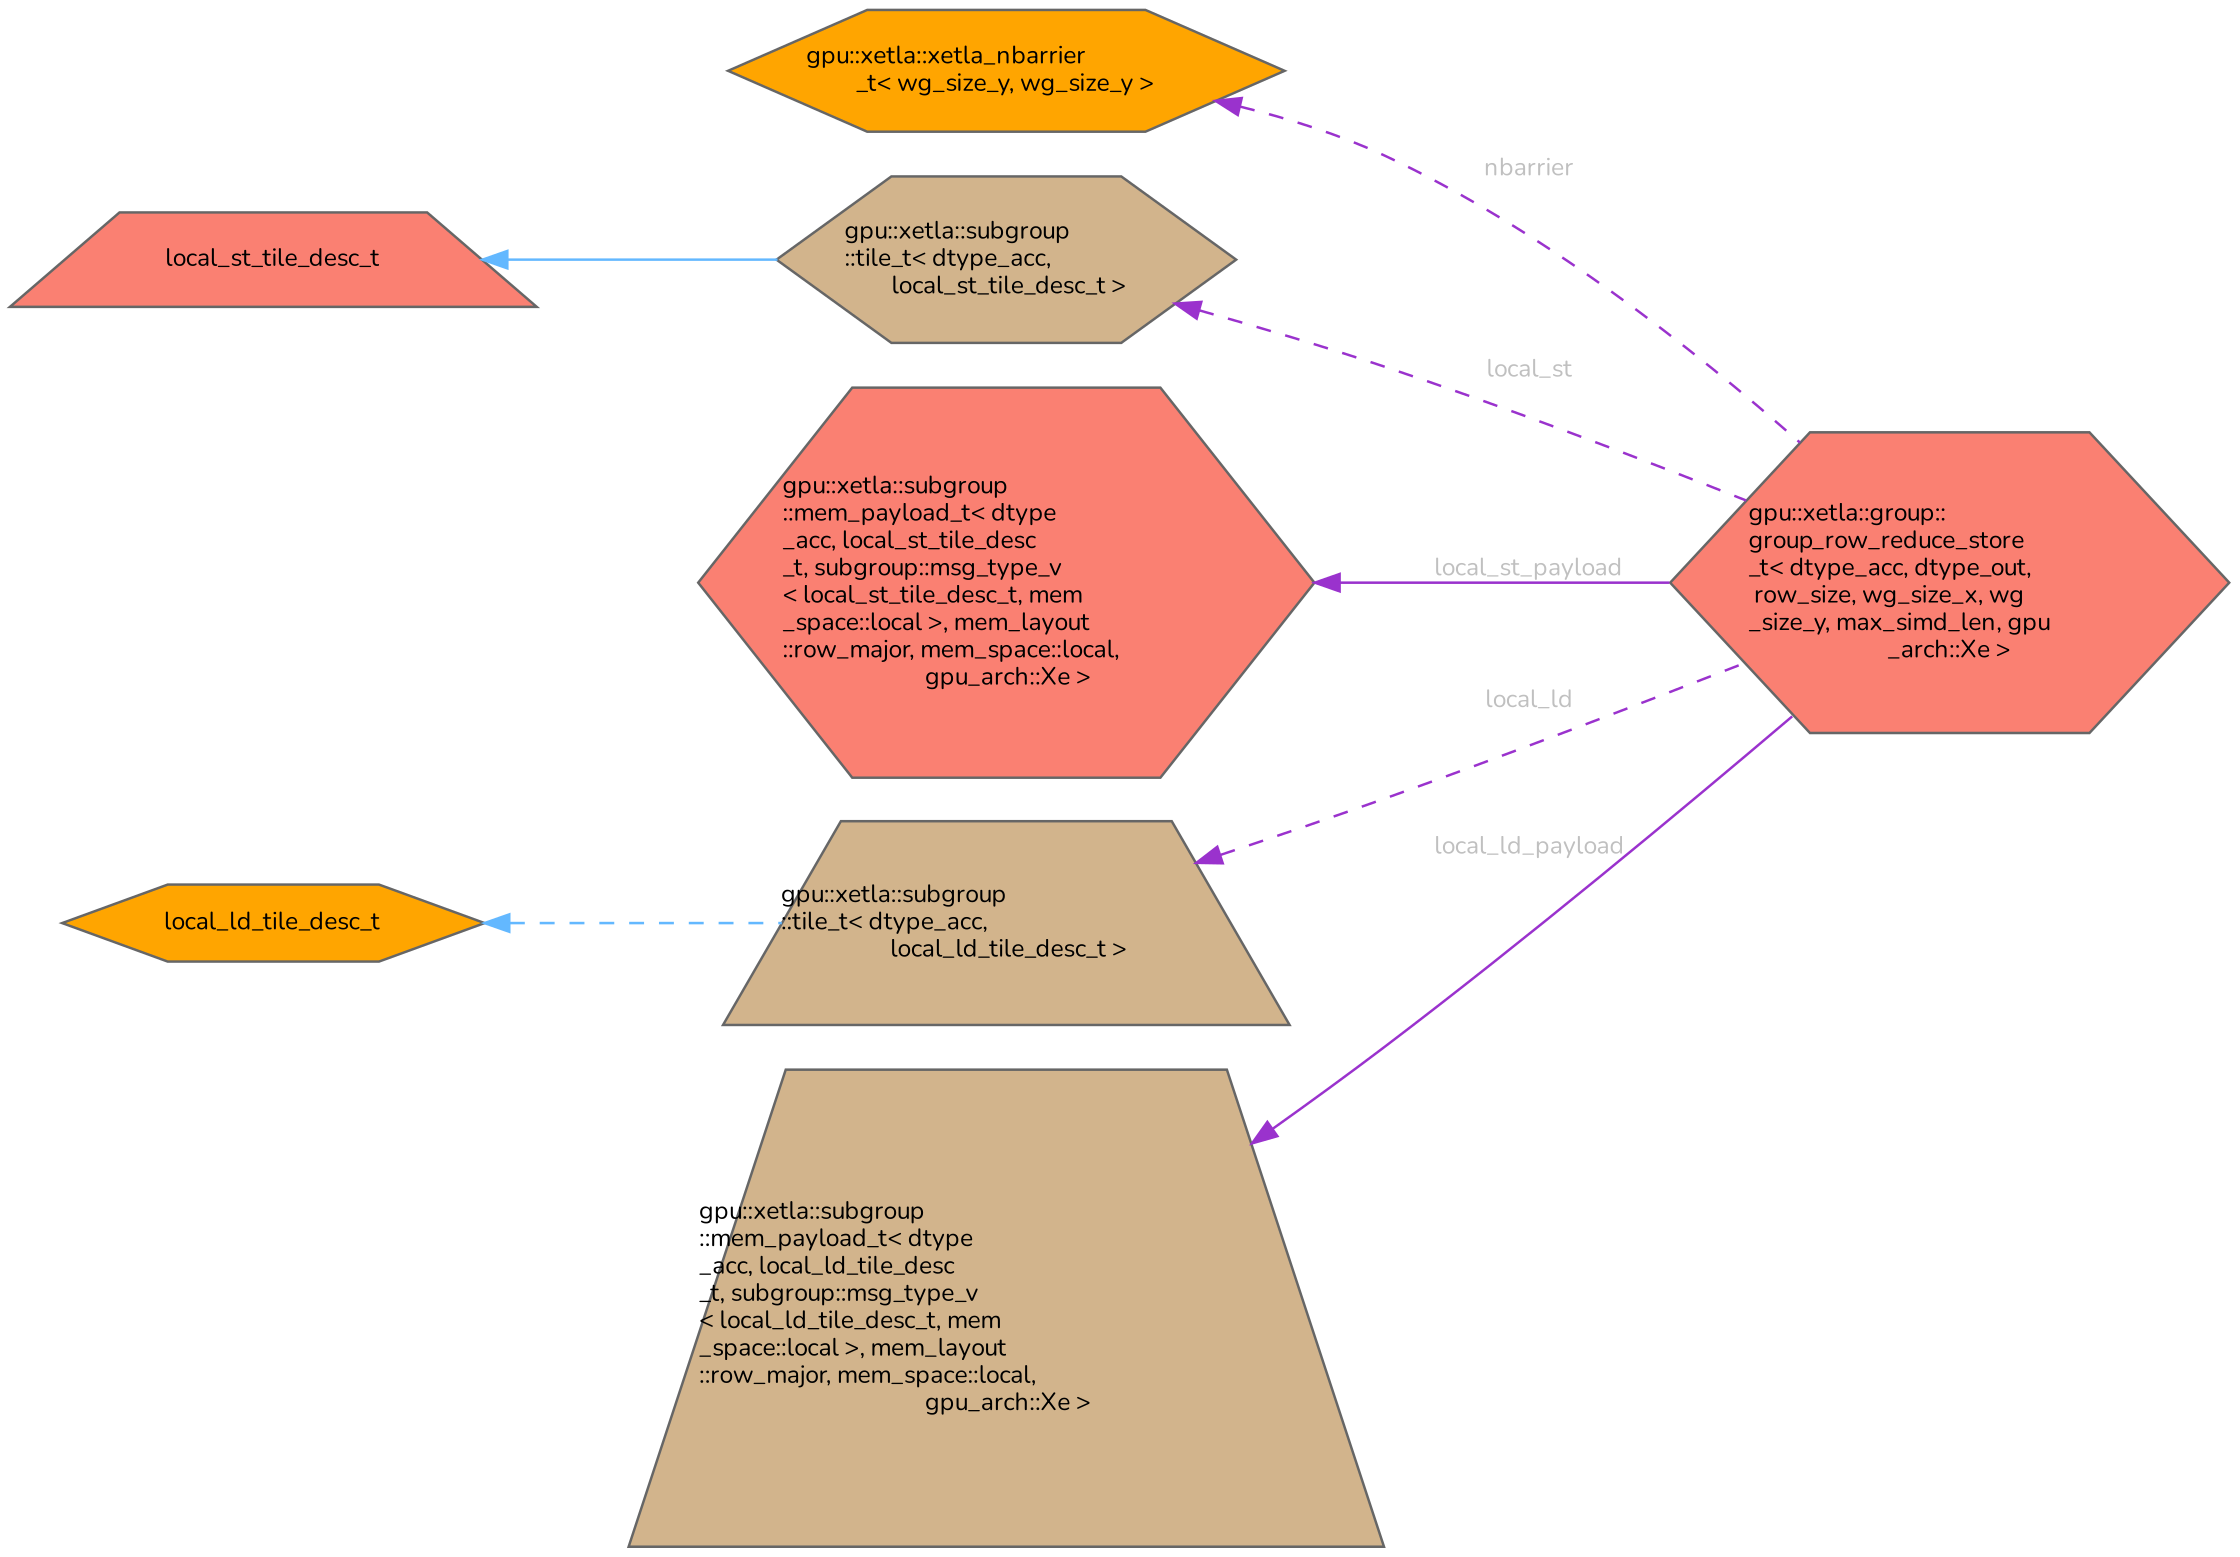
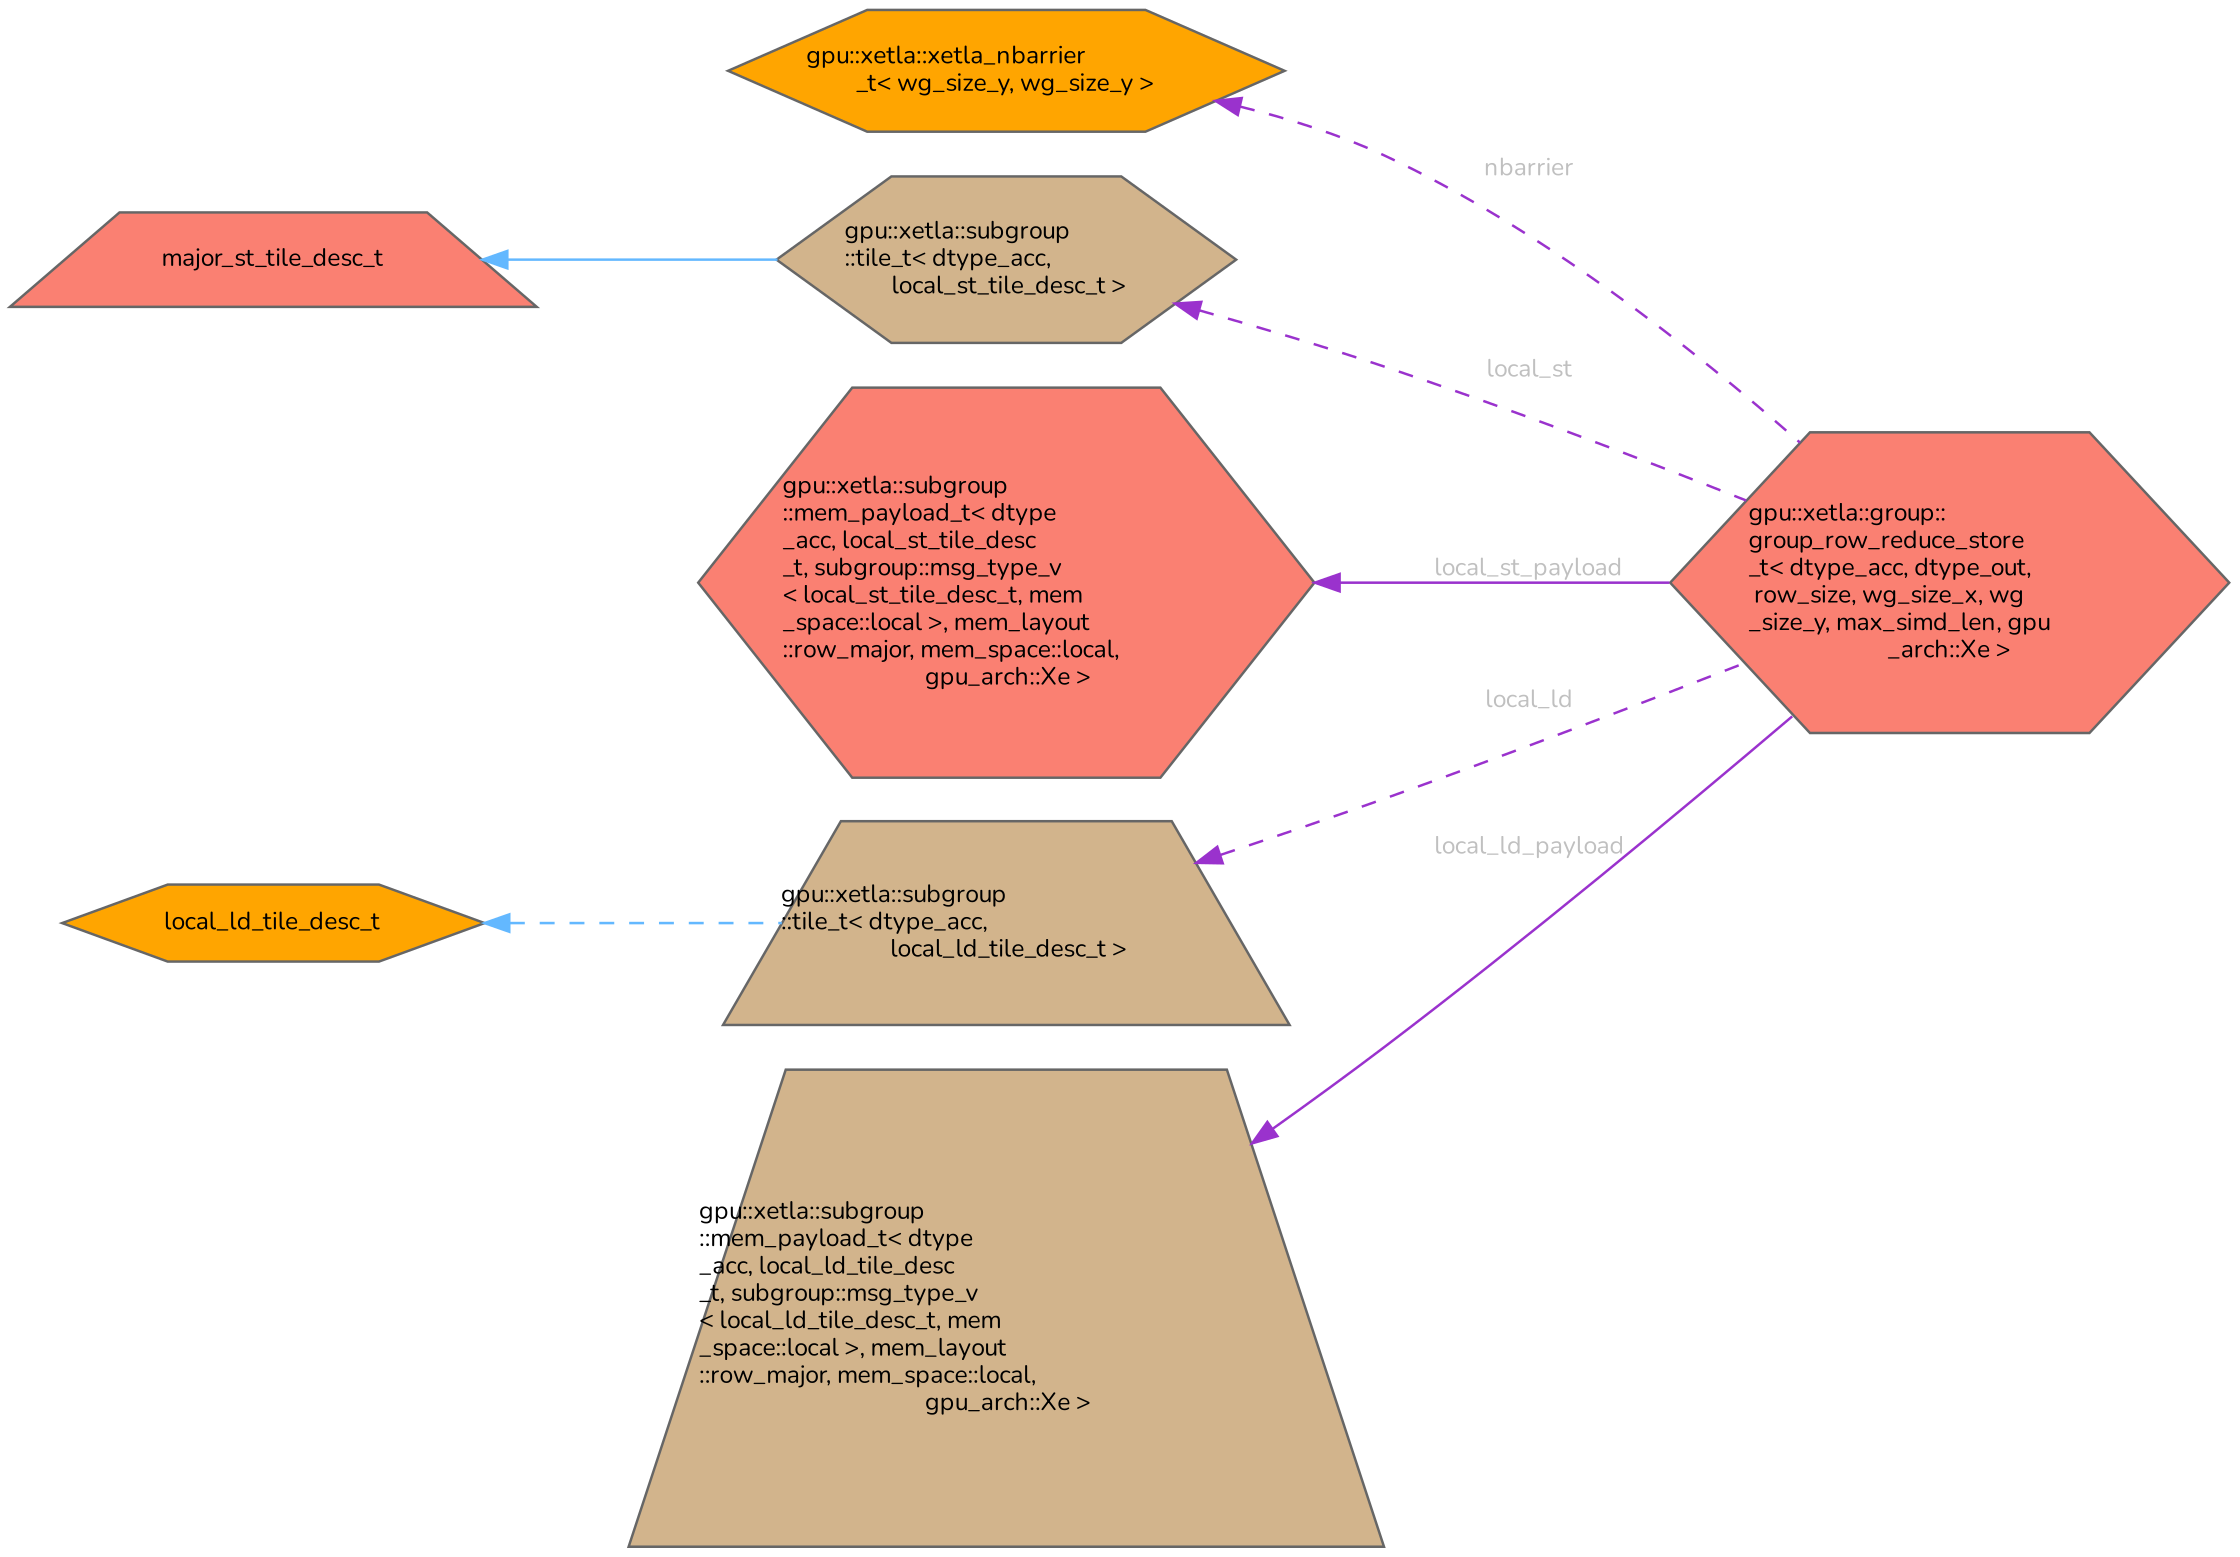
(273, 260) -> (273, 260)
